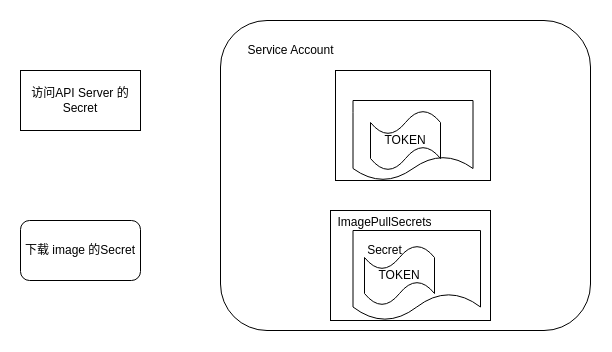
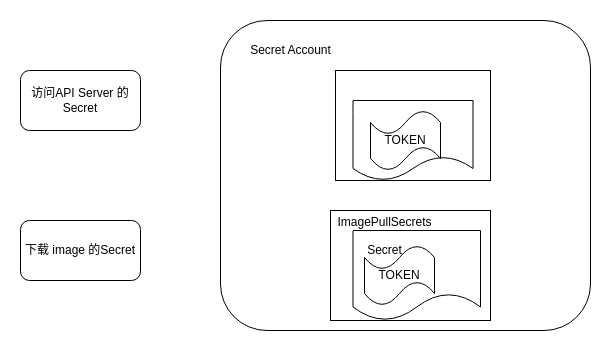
(291, 51) -> (291, 51)
(81, 101) -> (81, 101)
